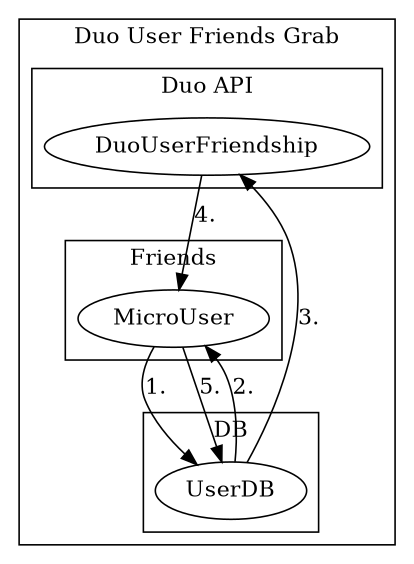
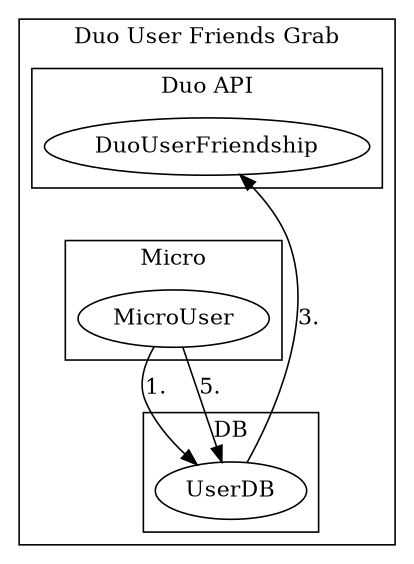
(192, 225) -> none
(174, 259) -> (174, 259)
(234, 403) -> none
